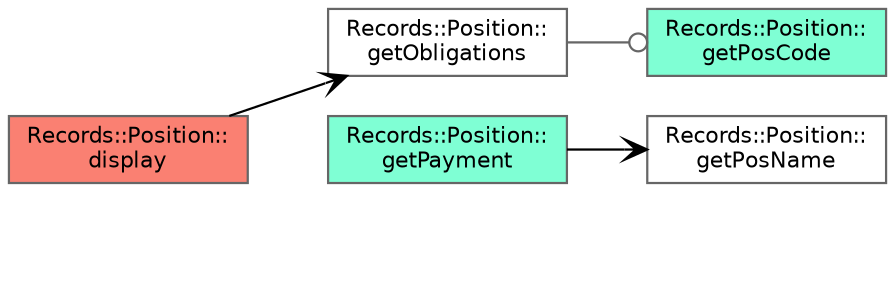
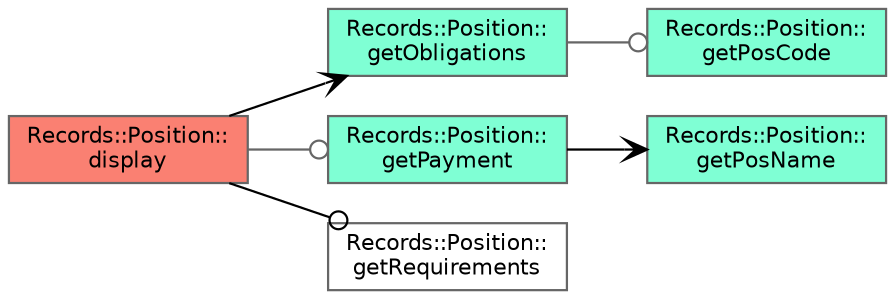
(448, 42) -> (448, 42)
none -> (279, 150)
(767, 150) -> (767, 150)
none -> (448, 257)
